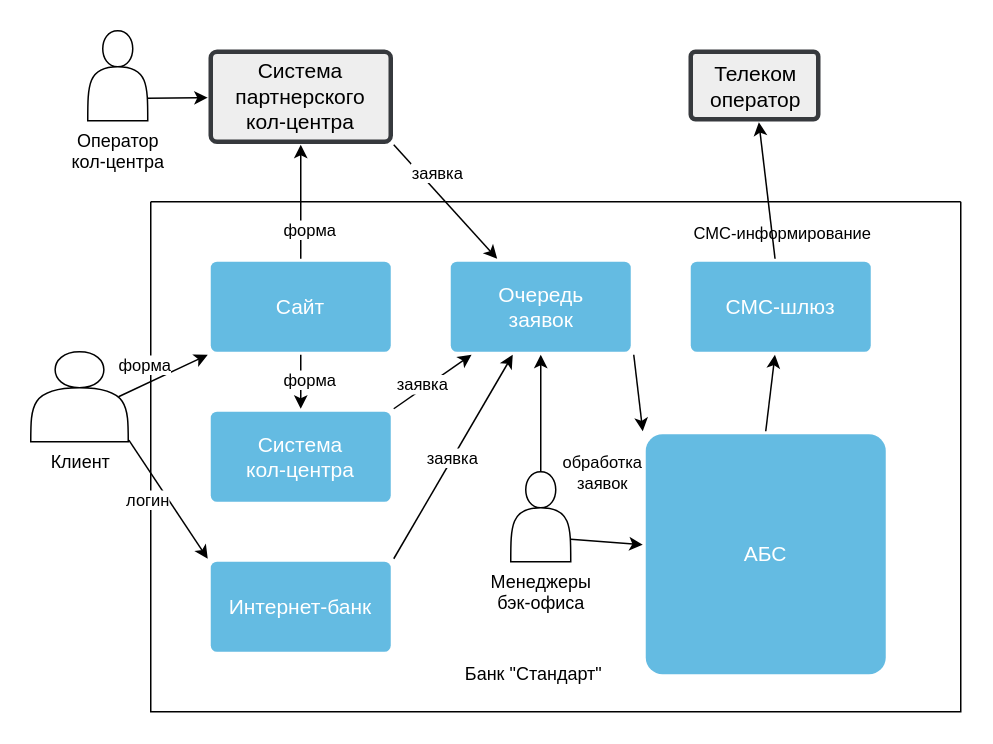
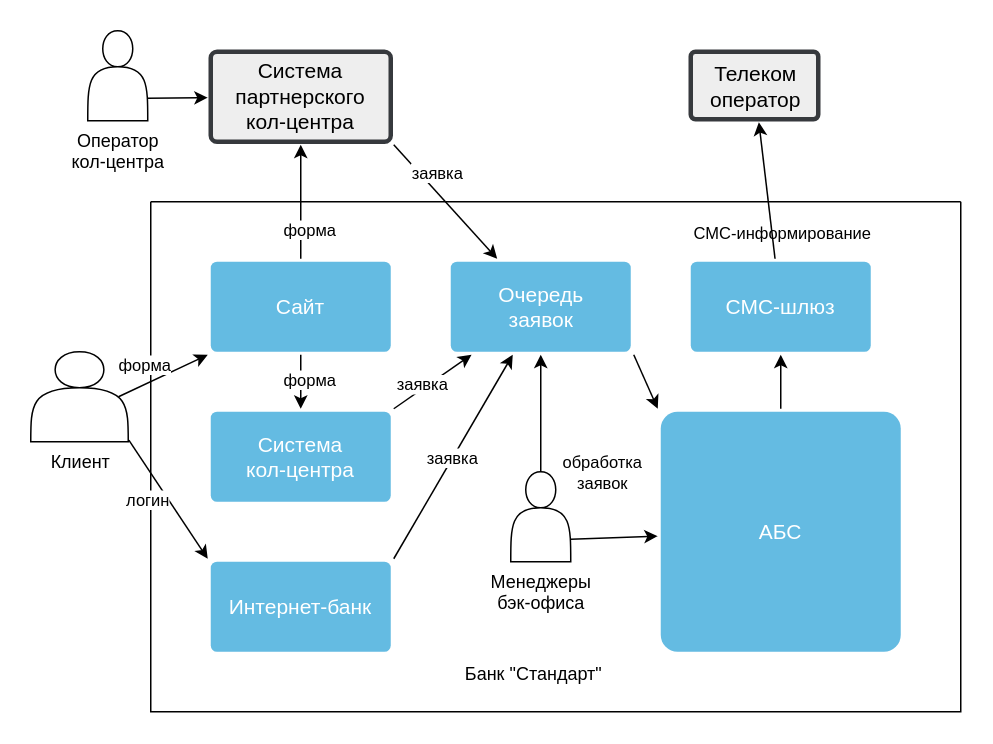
(766, 554) -> (781, 532)
